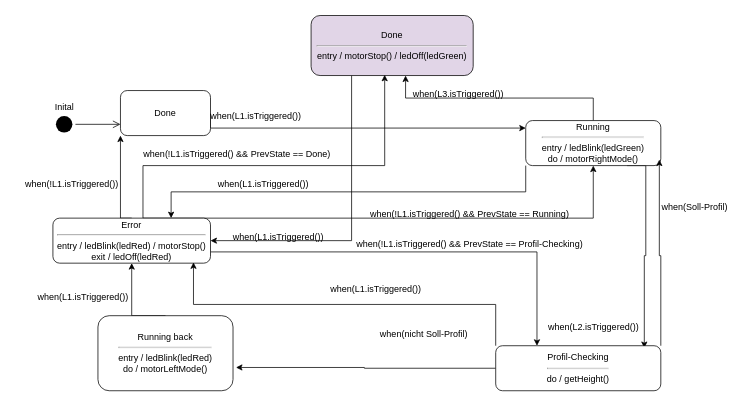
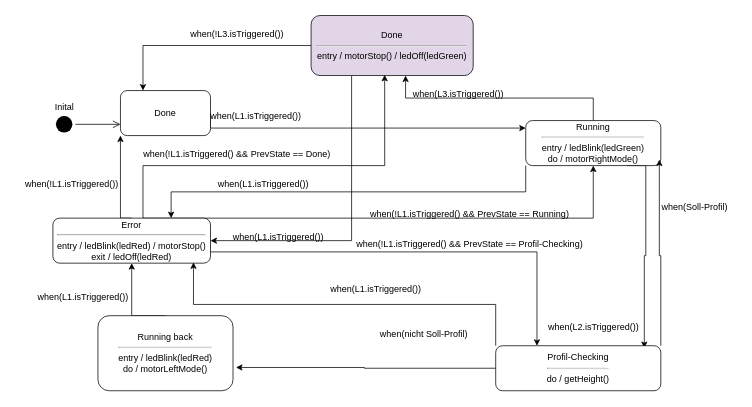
none -> (237, 34)
none -> (226, 45)
